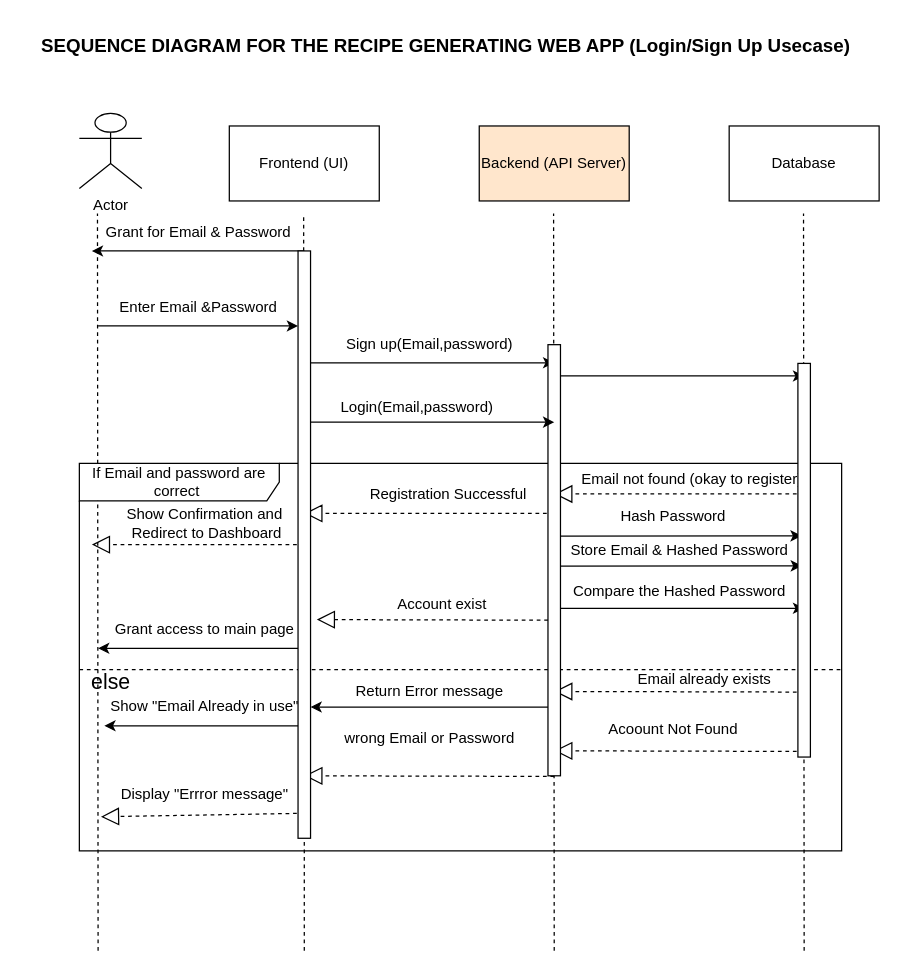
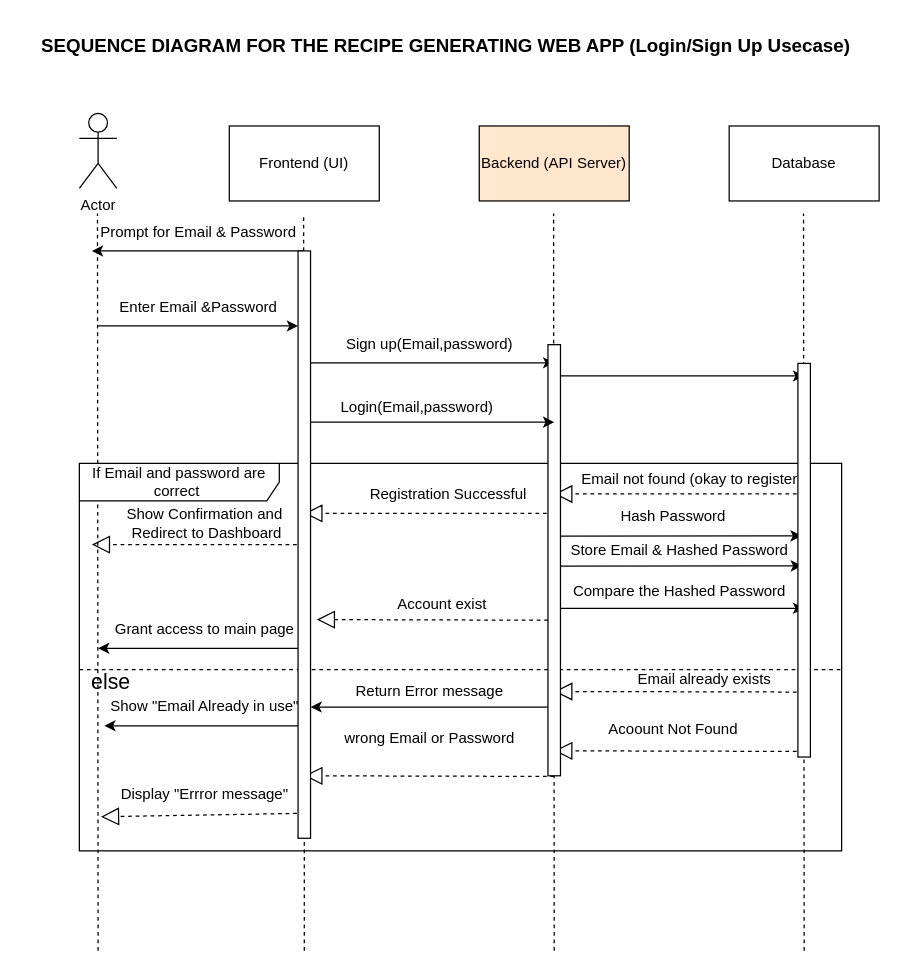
(111, 151) -> (98, 151)
(199, 232) -> (199, 232)
